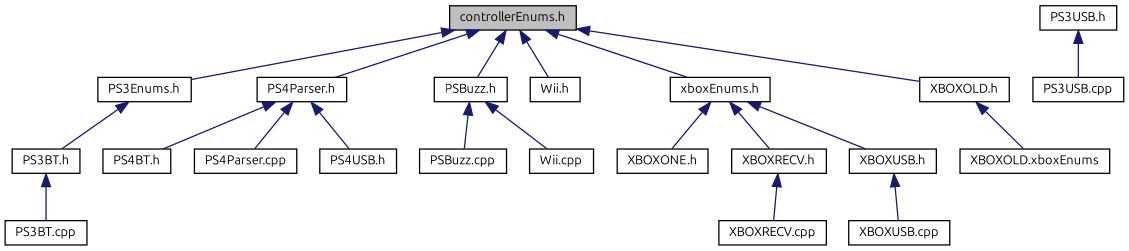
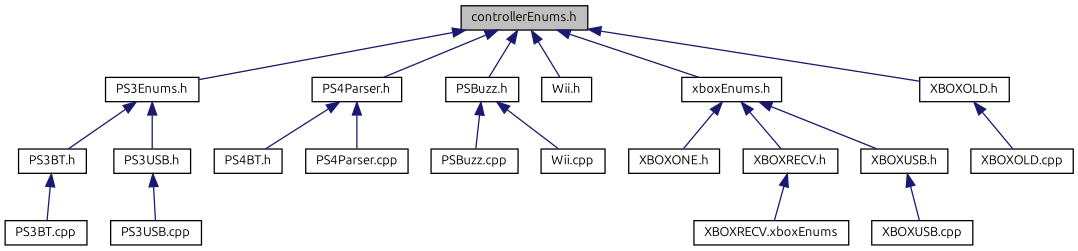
none -> (152, 132)
(358, 161) -> none
(1035, 161) -> (1022, 161)
(773, 233) -> (771, 233)
